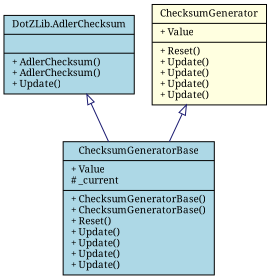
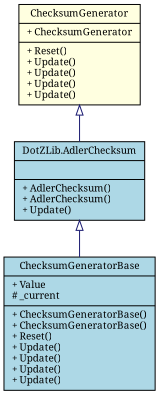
(177, 32) -> (80, 32)
(176, 128) -> (80, 128)
